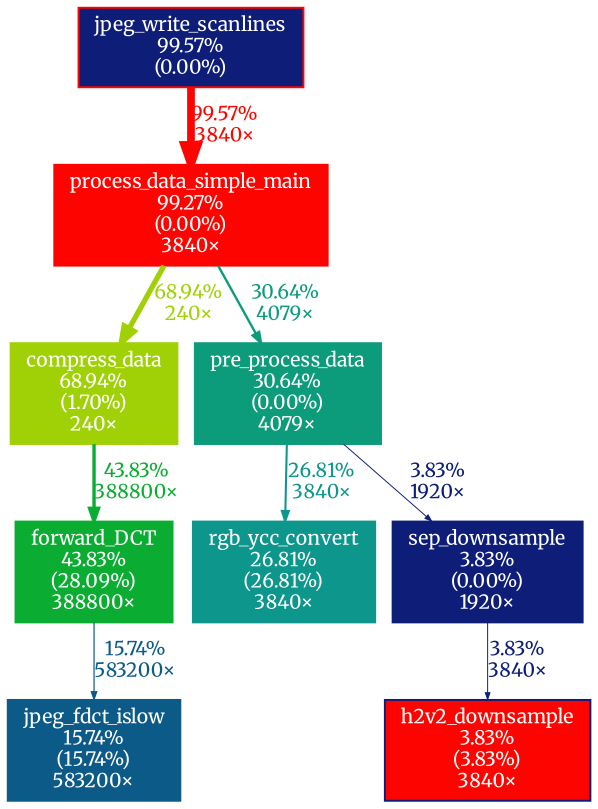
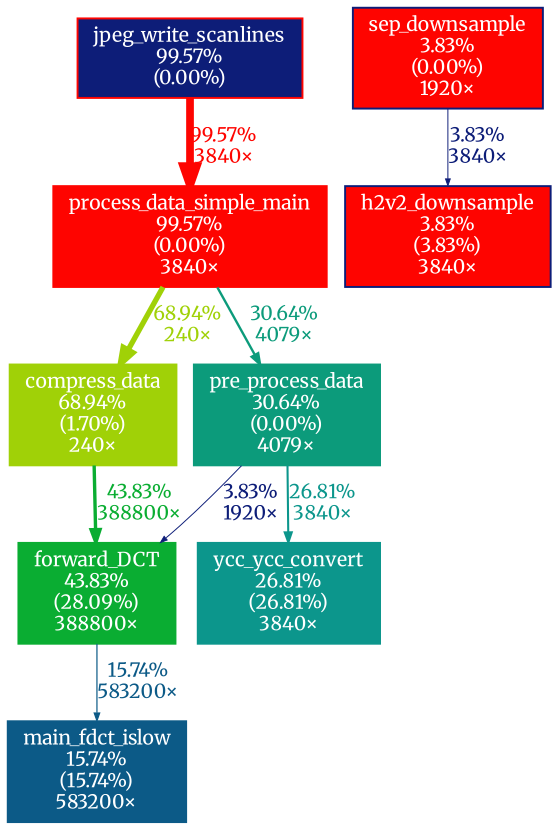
(191, 215) -> (190, 237)
(385, 480) -> (205, 503)
(284, 572) -> (289, 593)
(488, 572) -> (448, 58)
(94, 750) -> (97, 772)
